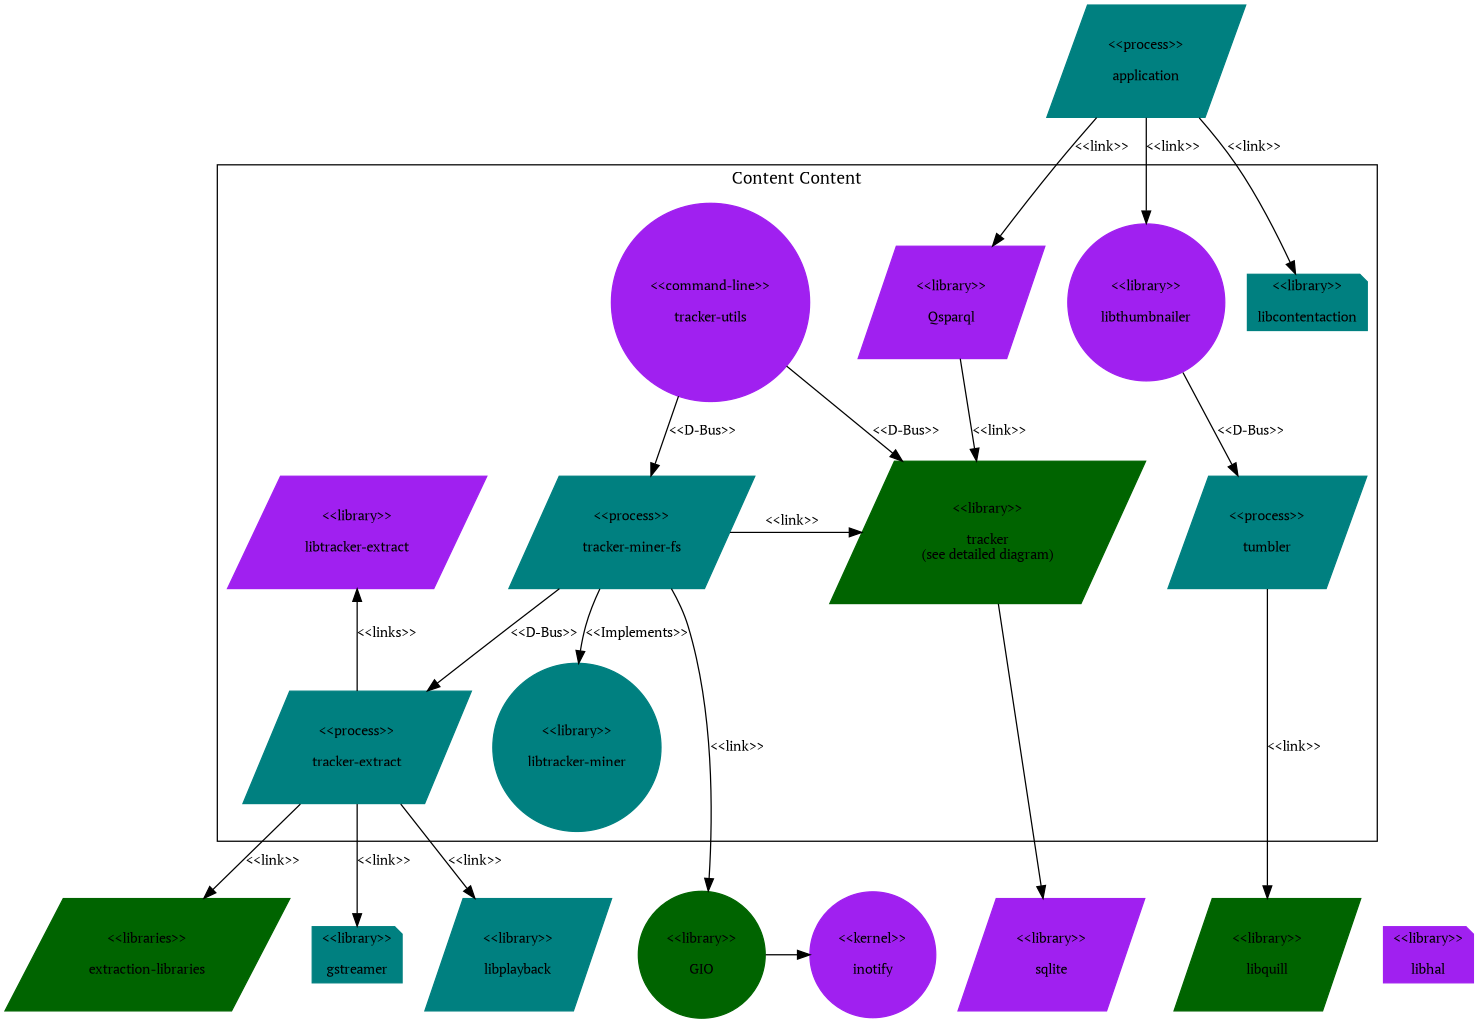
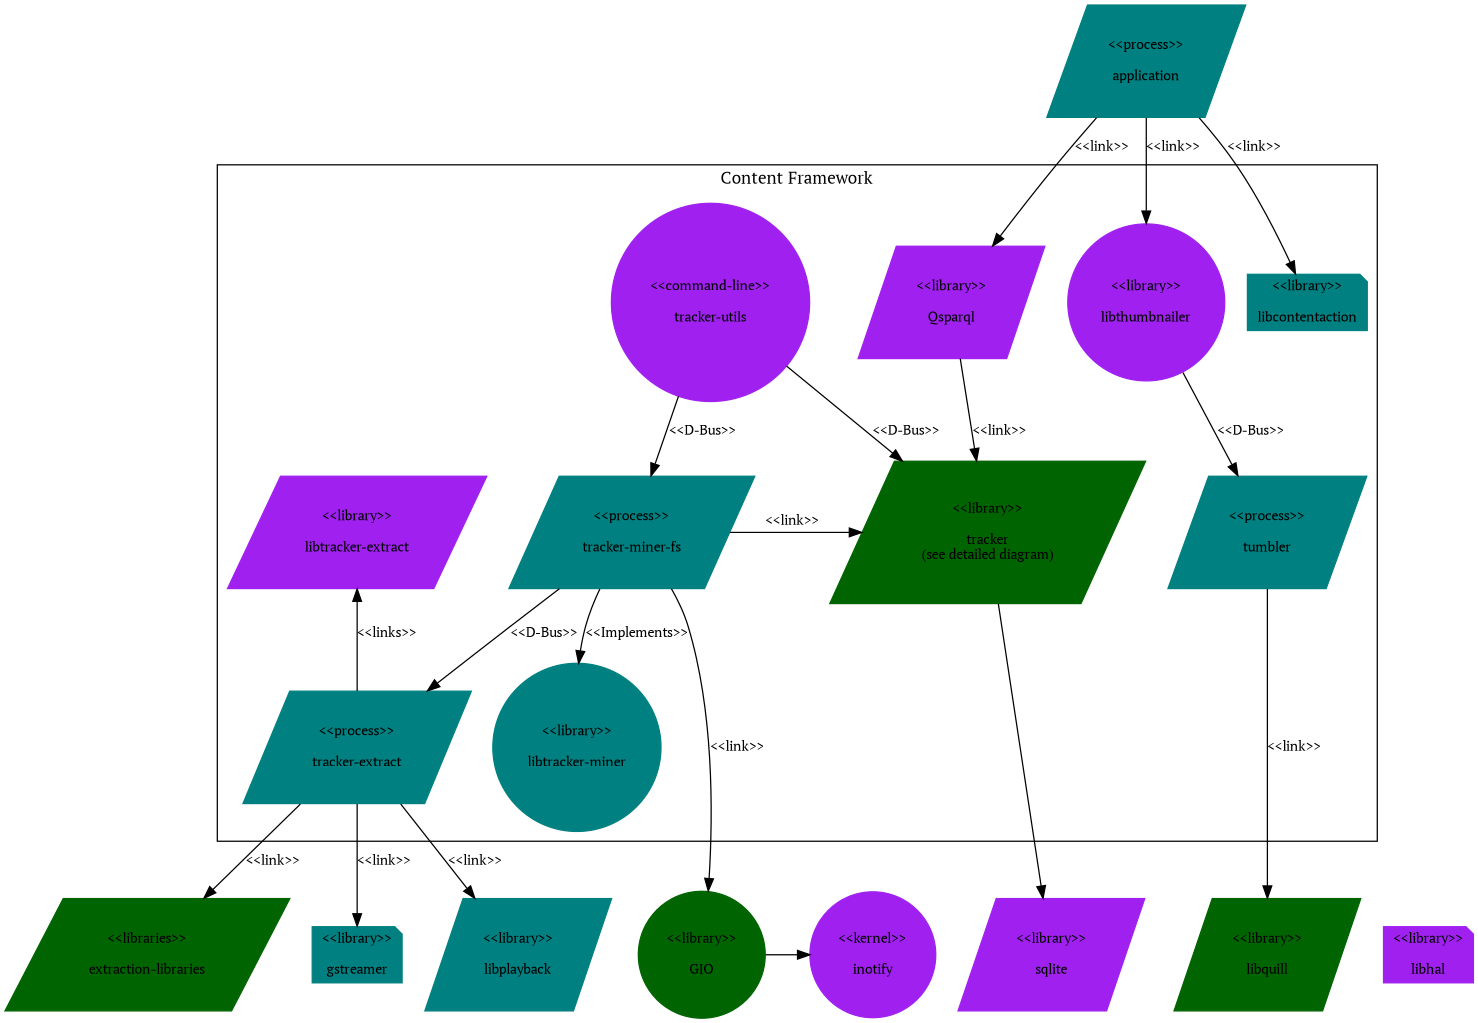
(797, 179) -> (797, 179)
